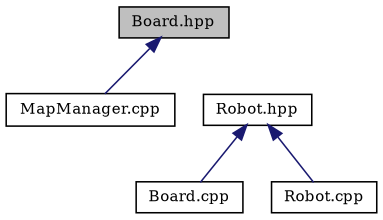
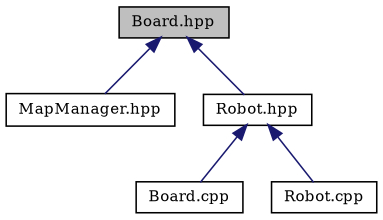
none -> (221, 72)
(91, 110) -> (91, 110)
